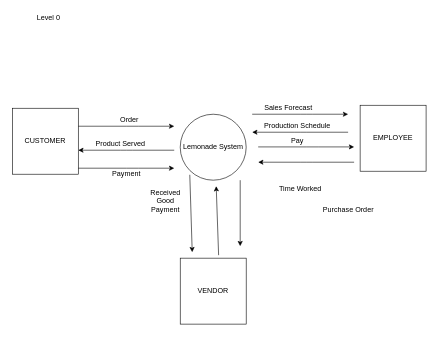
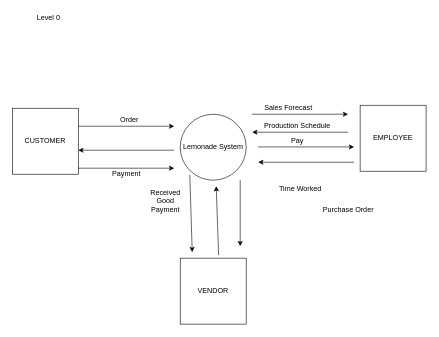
(120, 144) -> none
